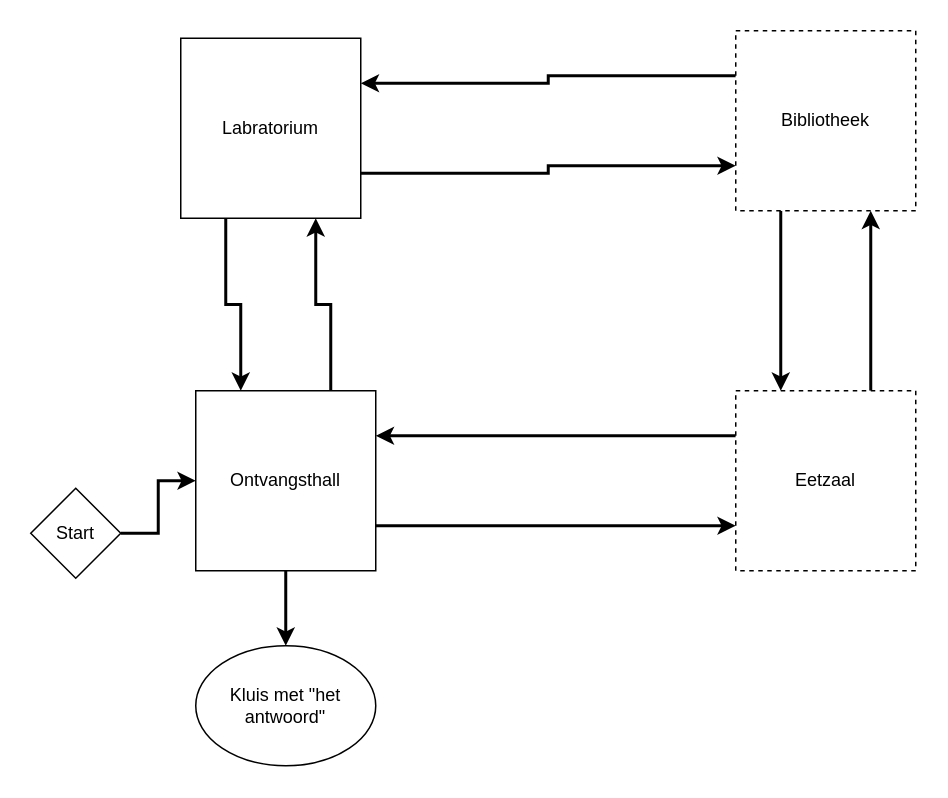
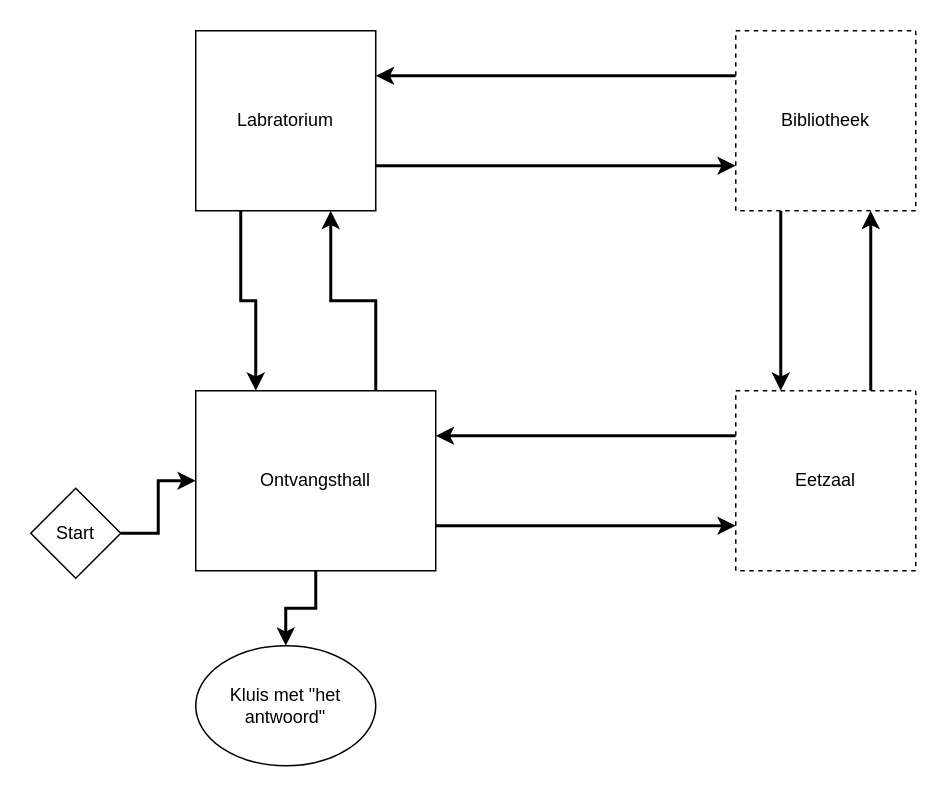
(271, 128) -> (286, 121)
(286, 481) -> (316, 481)
